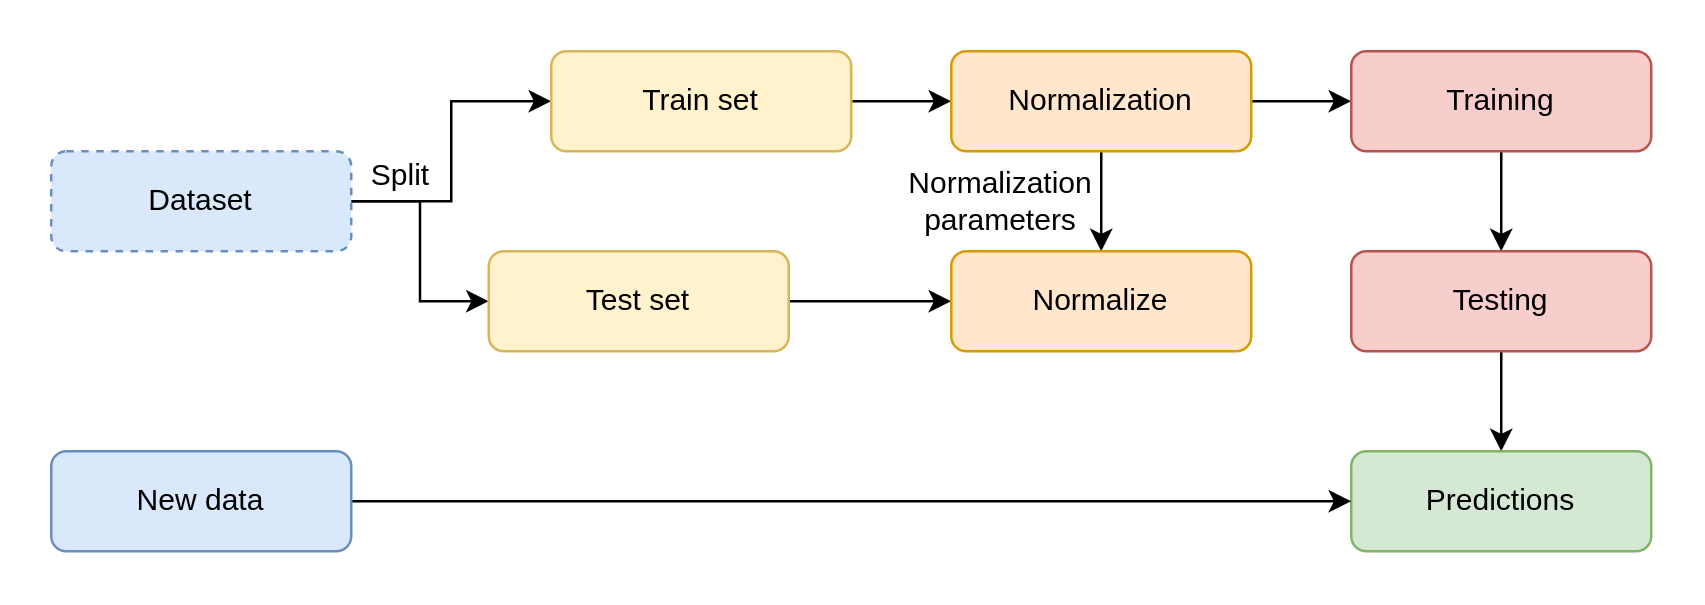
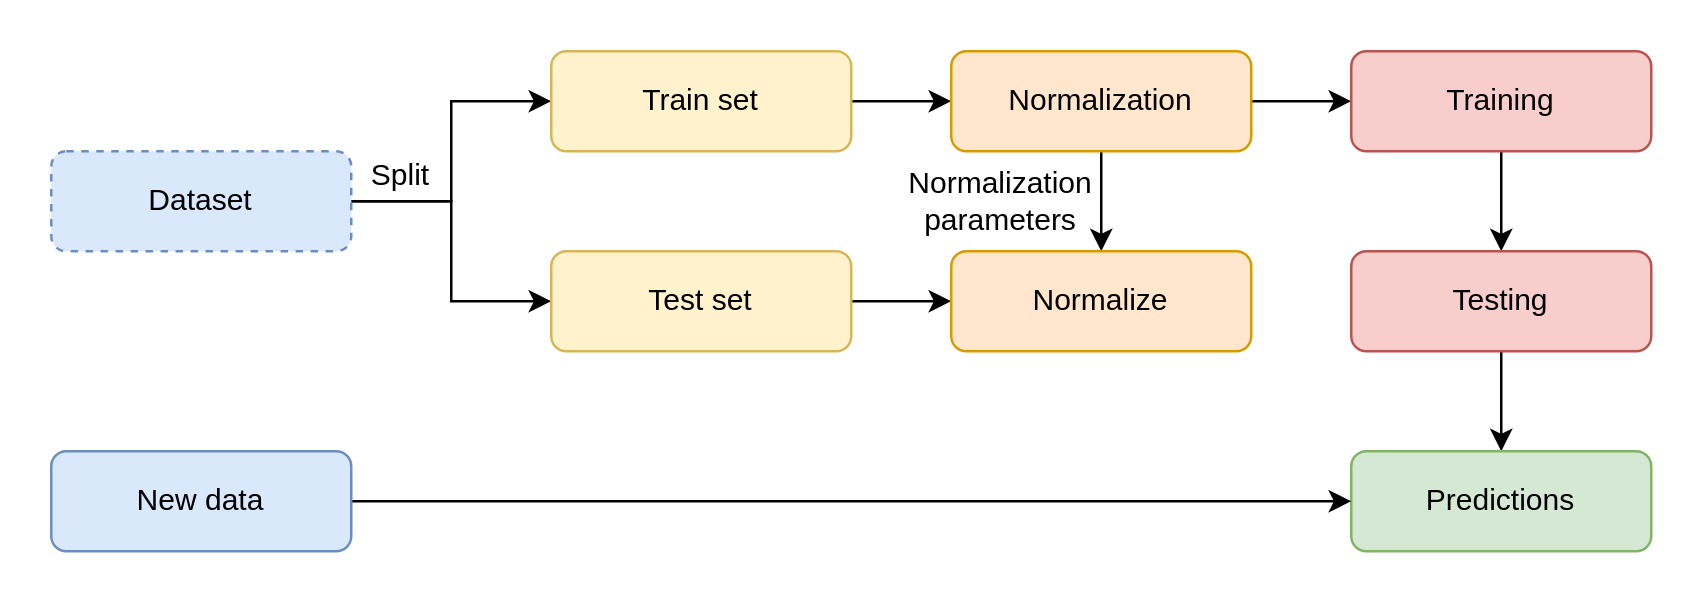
(639, 301) -> (701, 301)
